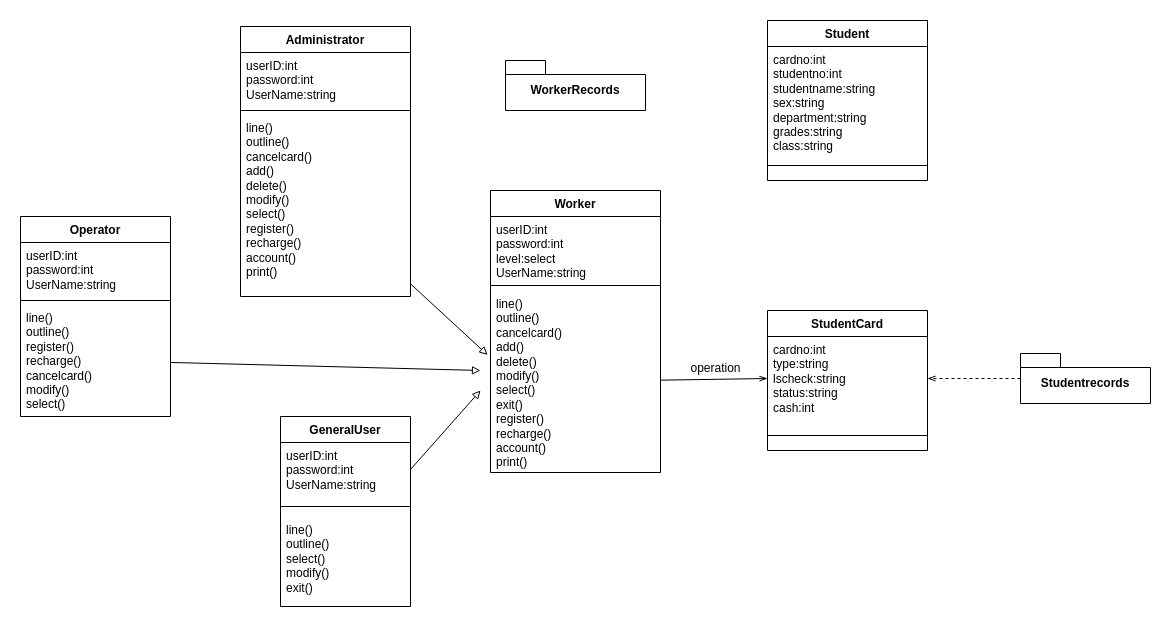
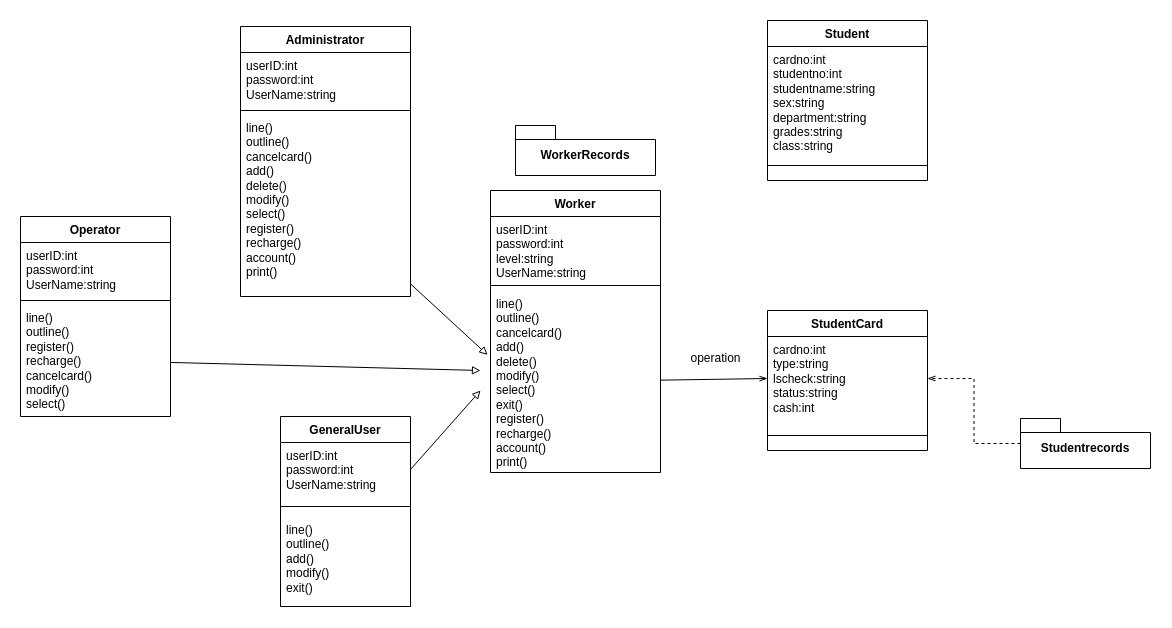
(576, 86) -> (586, 151)
(544, 252) -> (544, 252)
(716, 369) -> (716, 359)
(1086, 379) -> (1086, 444)
(314, 560) -> (314, 560)
